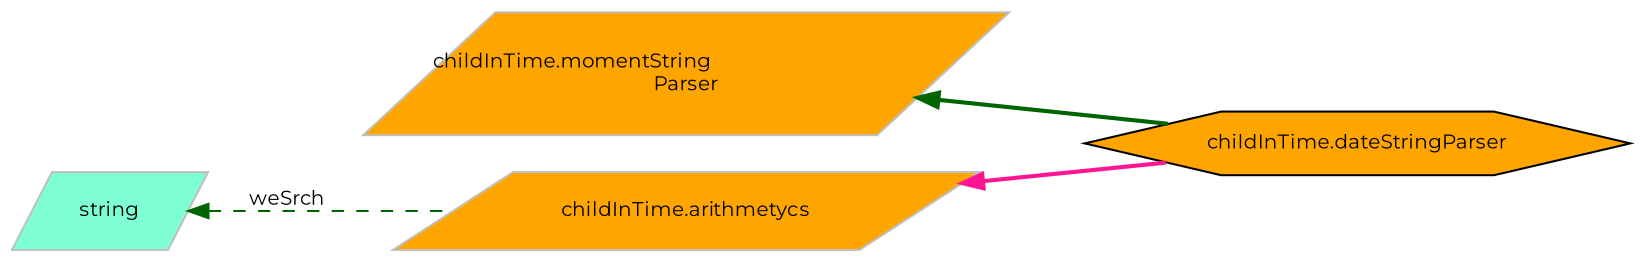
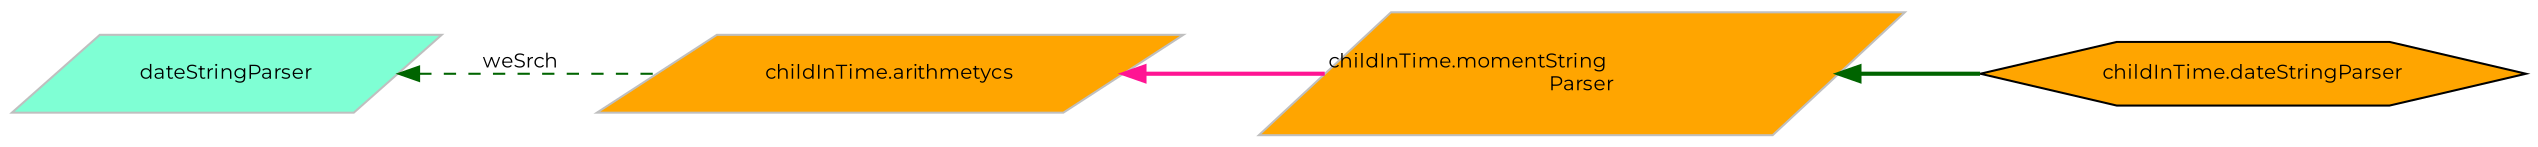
(1075, 172) -> (1235, 74)
(110, 211) -> (227, 74)
